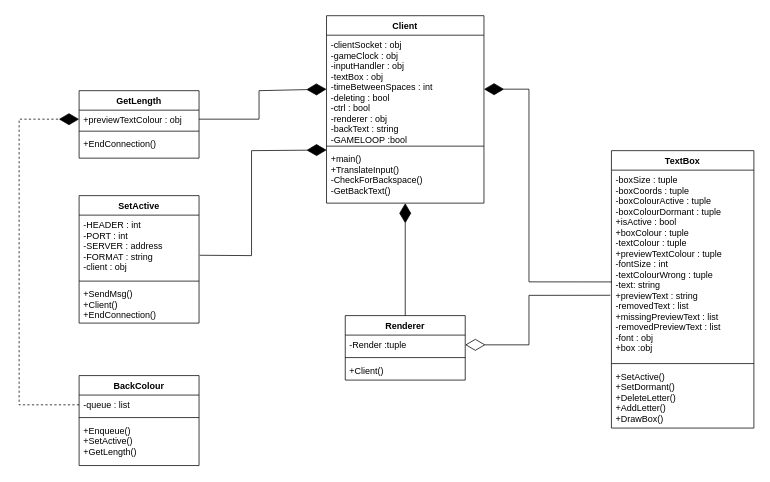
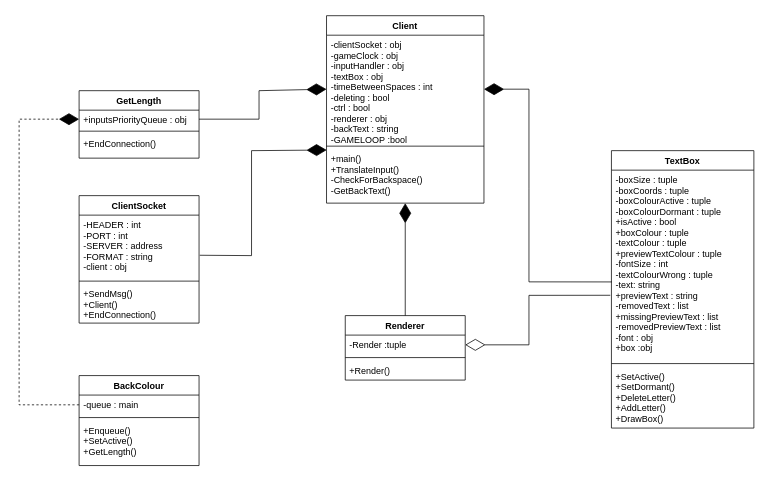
(138, 120) -> (142, 120)
(139, 206) -> (139, 206)
(370, 371) -> (372, 371)
(110, 405) -> (111, 405)
